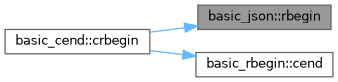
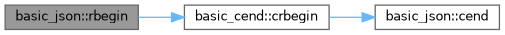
(167, 30) -> (155, 17)
(264, 65) -> (437, 17)
